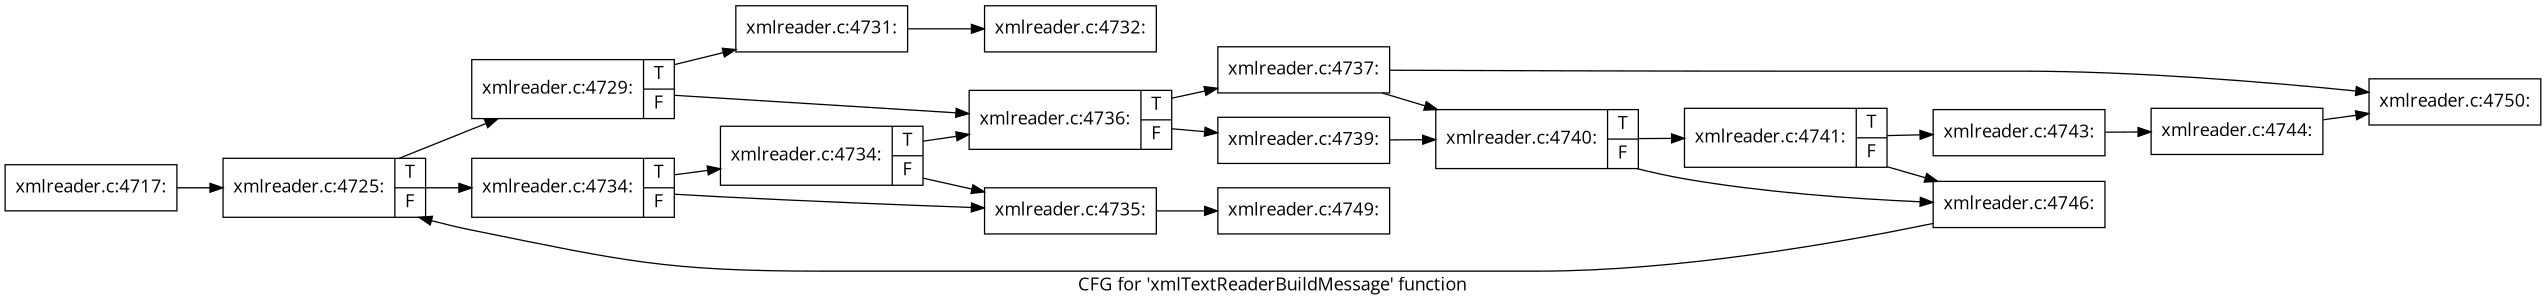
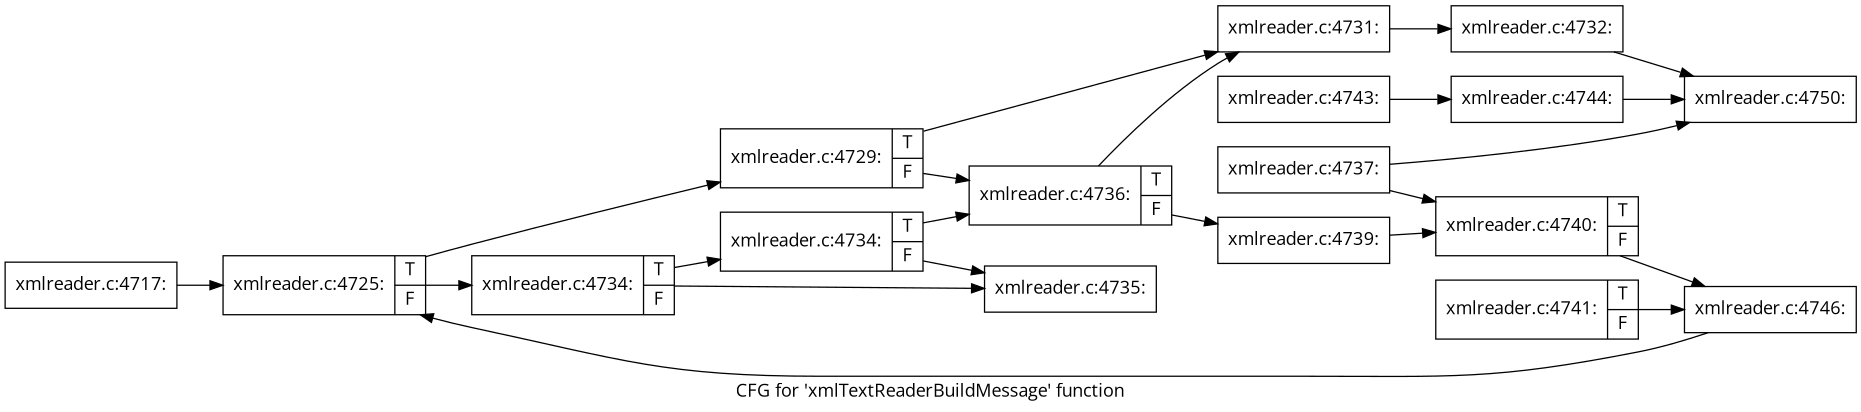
none -> (1647, 62)
(1188, 95) -> (1159, 108)
(1904, 135) -> none
(1655, 138) -> none
(1304, 211) -> none
